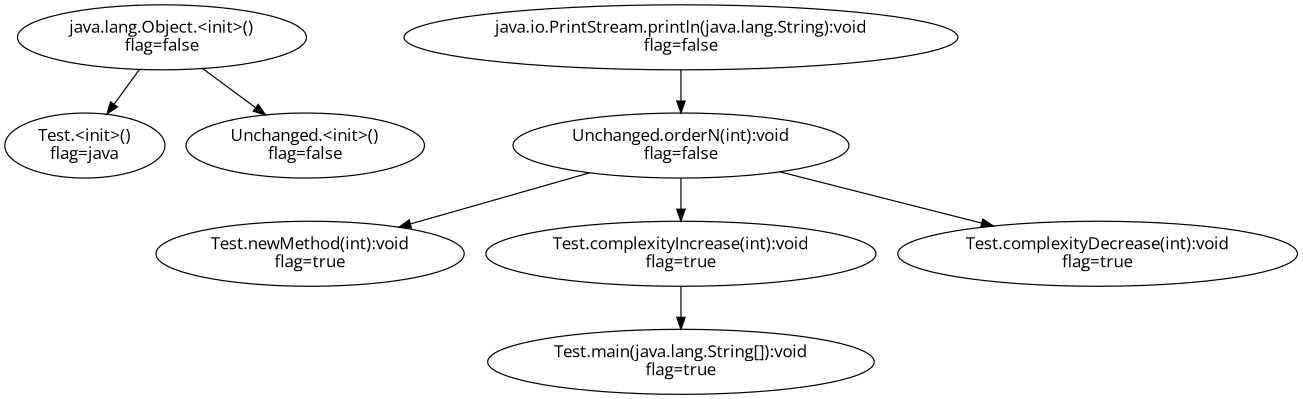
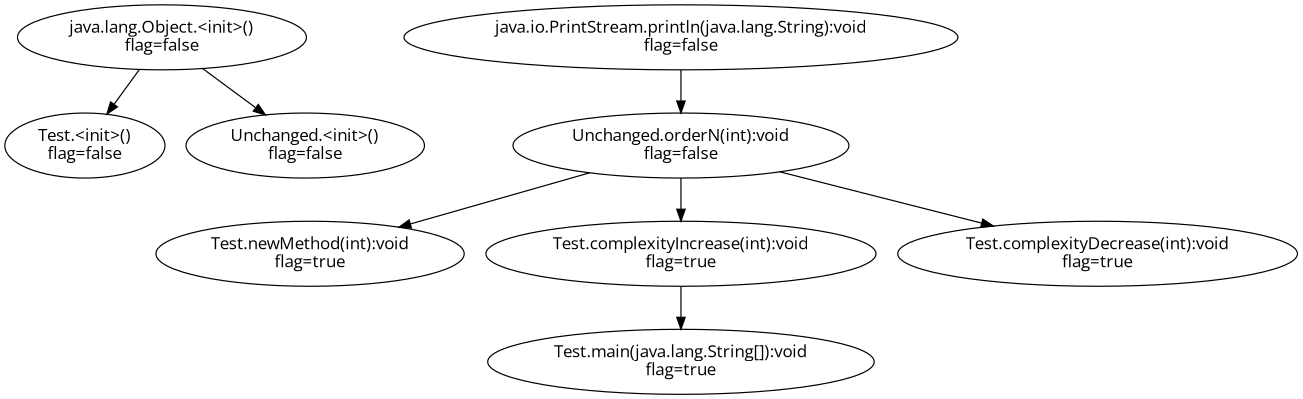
(85, 146) -> (85, 146)
